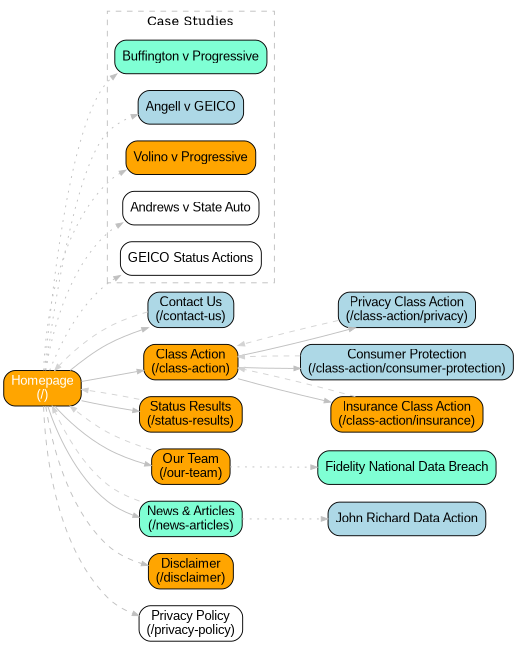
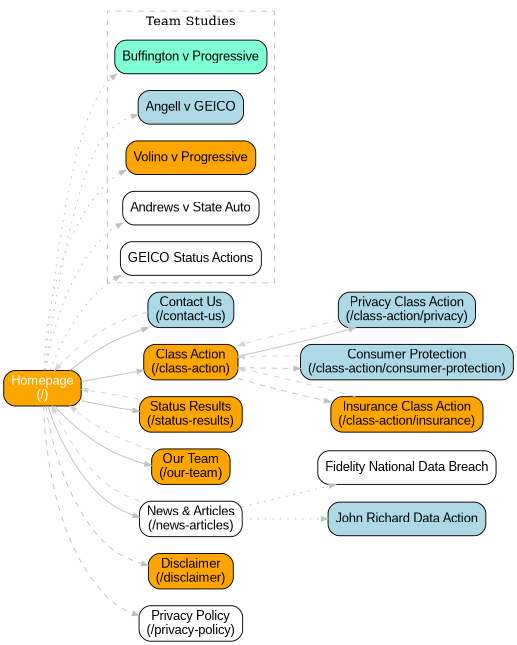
(191, 22) -> (191, 22)
(266, 368) -> (266, 368)
(281, 390) -> (281, 390)
(270, 467) -> (286, 496)
(407, 468) -> (407, 468)
(191, 519) -> (191, 519)
